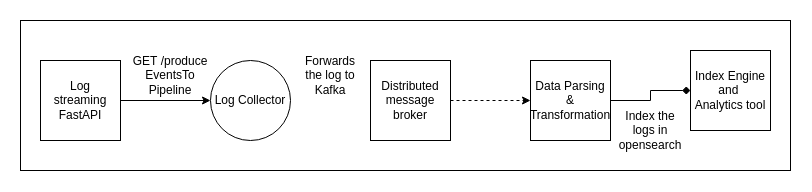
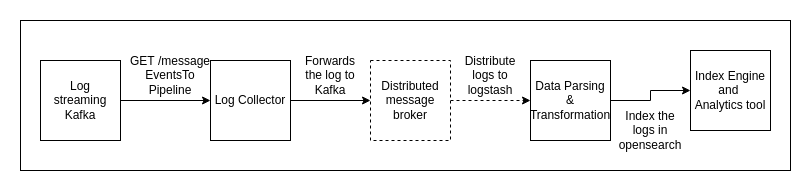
(171, 76) -> (171, 76)
none -> (491, 76)
(682, 91) -> (682, 91)
(81, 101) -> (81, 101)
(251, 101) -> (251, 101)
none -> (327, 101)
(411, 101) -> (411, 101)
